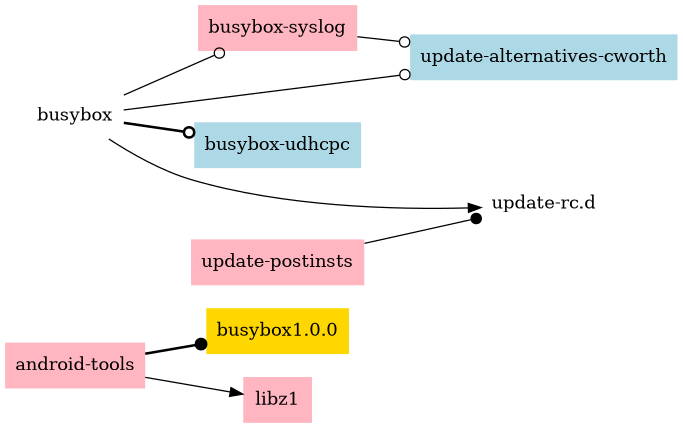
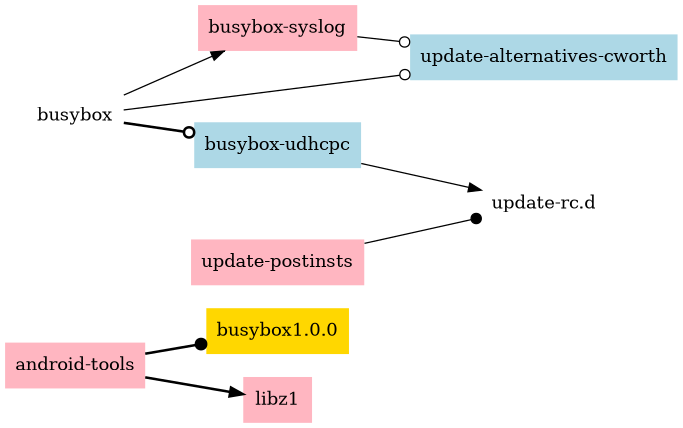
(169, 75) -> (169, 75)
(283, 199) -> (415, 175)
(188, 385) -> (188, 385)
